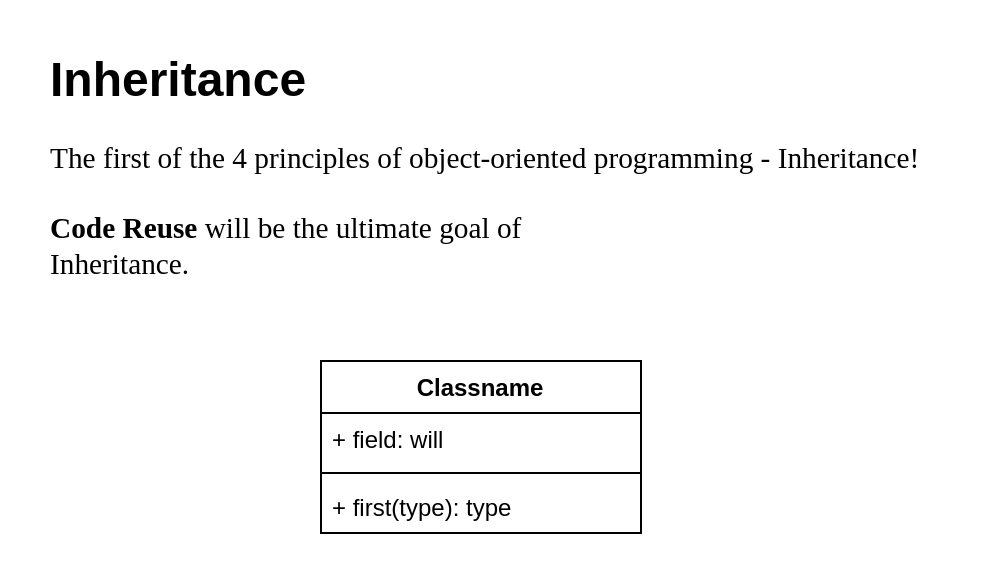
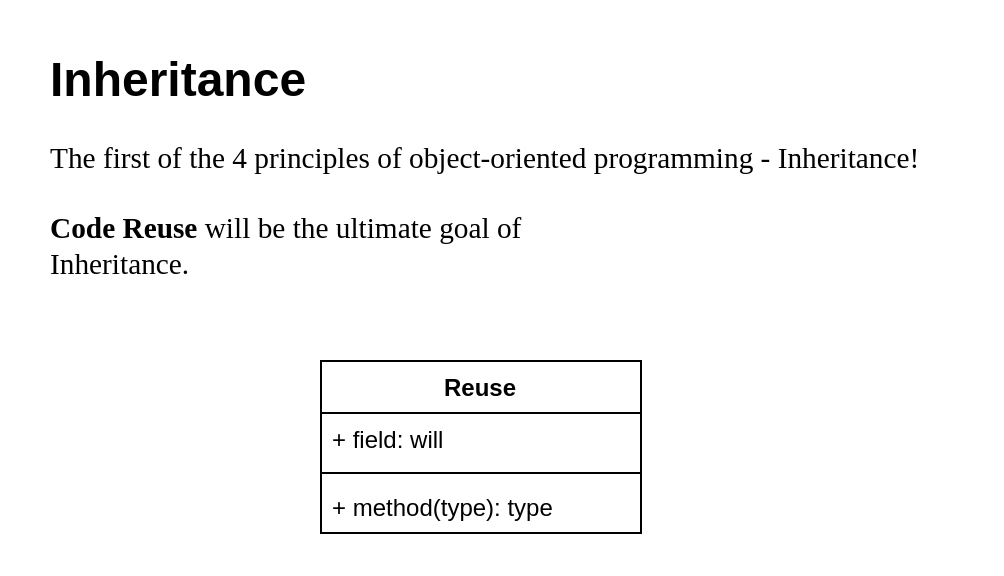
(480, 388) -> (480, 388)
(447, 508) -> (457, 508)
